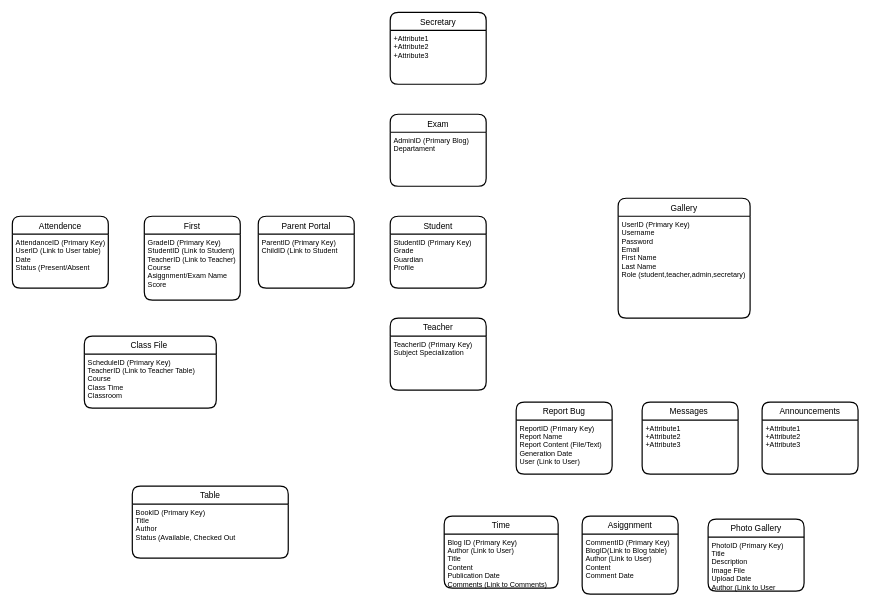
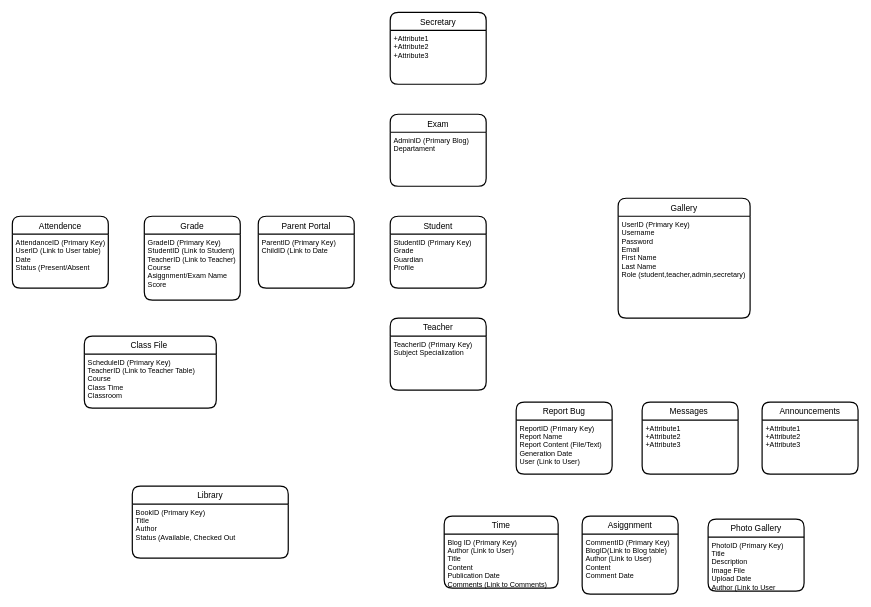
(192, 226) -> (192, 226)
(303, 242) -> (303, 242)
(210, 496) -> (210, 496)
